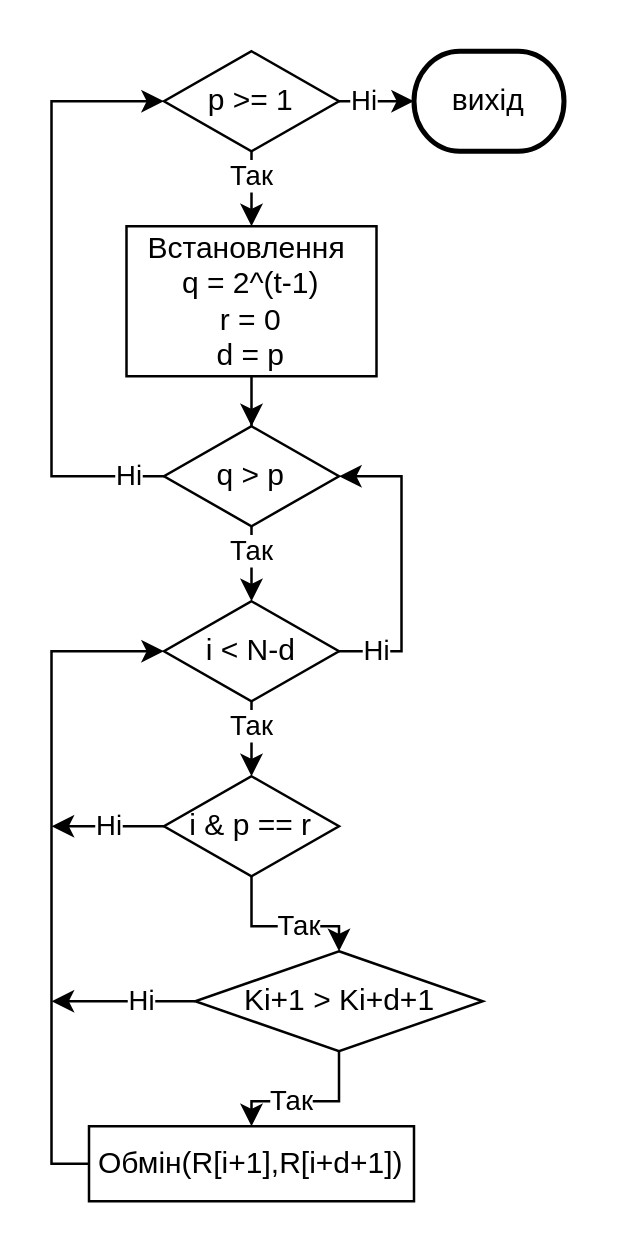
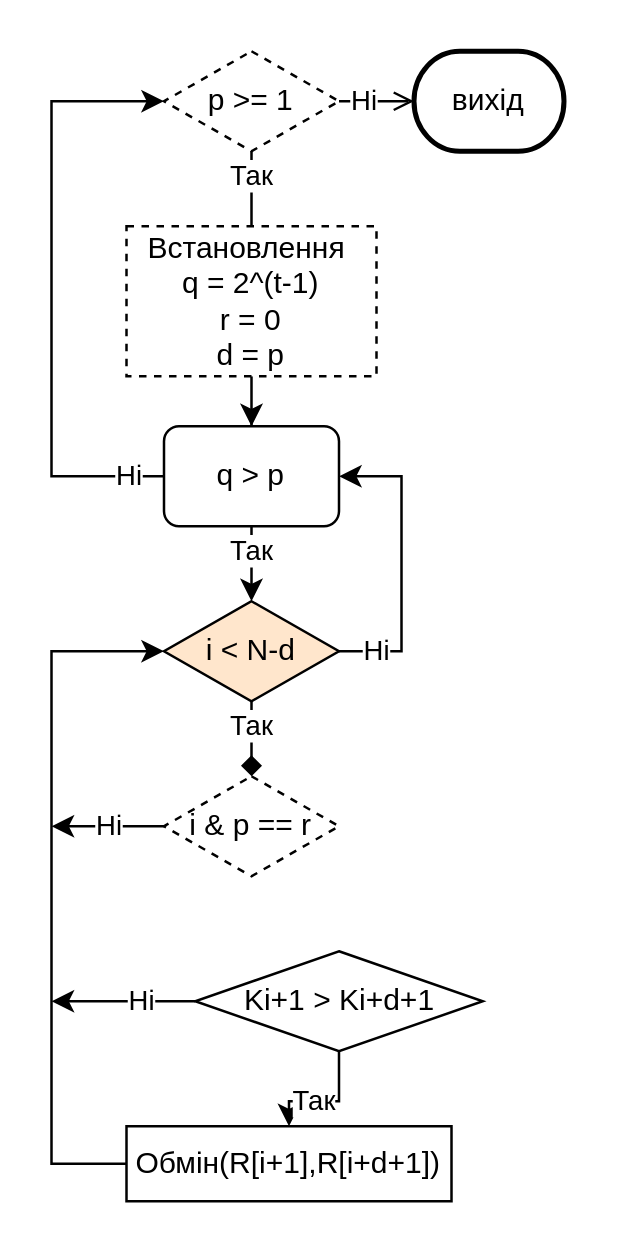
(251, 101) -> (251, 101)
(396, 101) -> (400, 101)
(251, 208) -> (251, 214)
(251, 301) -> (251, 301)
(251, 476) -> (251, 476)
(251, 651) -> (251, 651)
(251, 757) -> (251, 756)
(251, 826) -> (251, 826)
(274, 926) -> none
(251, 1164) -> (289, 1164)
